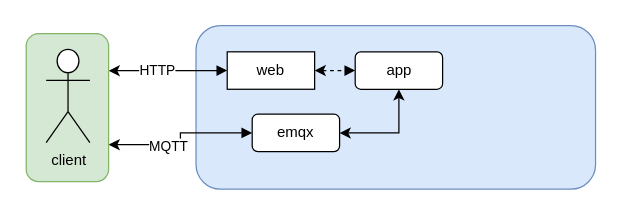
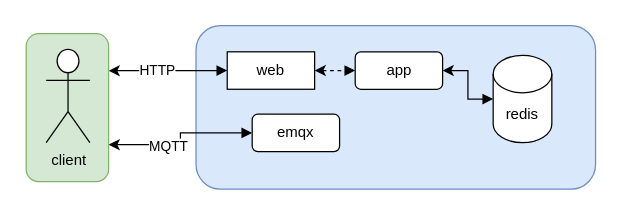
none -> (468, 84)
none -> (523, 99)
(391, 133) -> none
